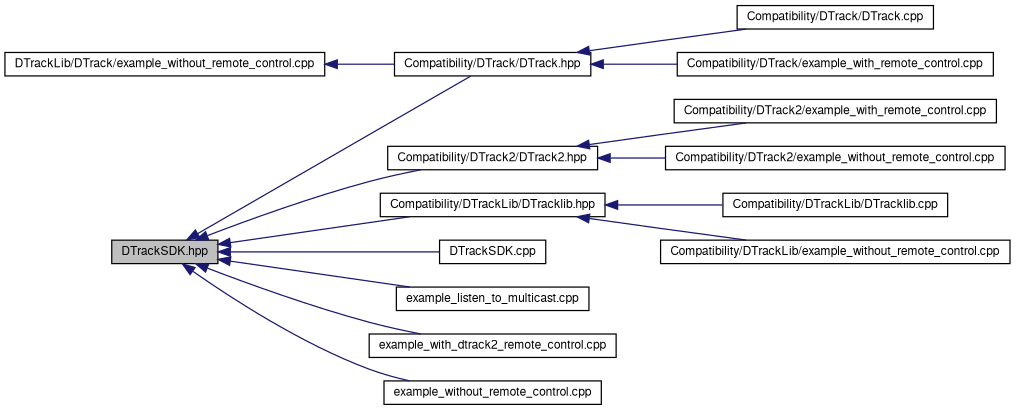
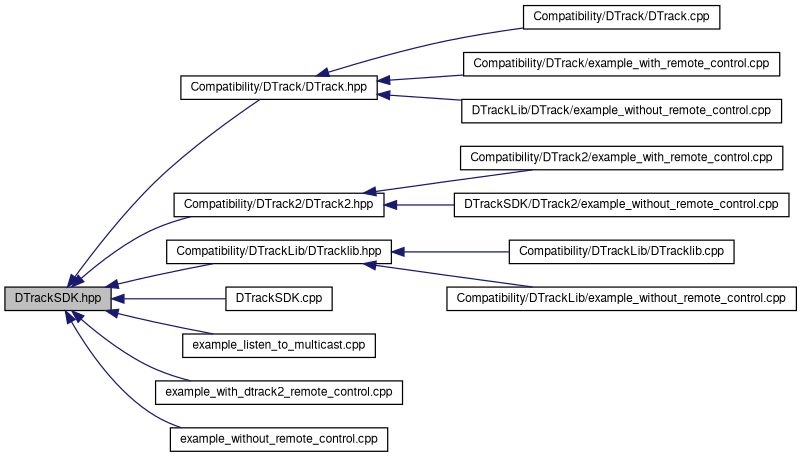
(366, 64) -> (426, 98)
(835, 158) -> (622, 205)
